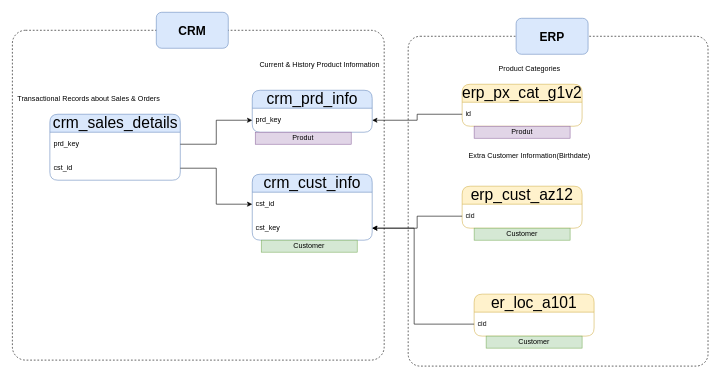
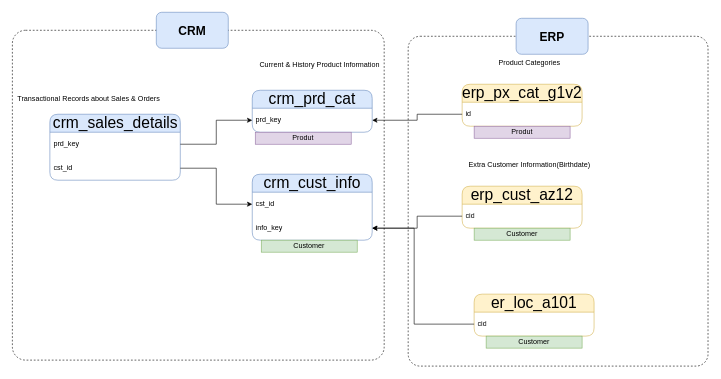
(530, 69) -> (530, 63)
(312, 99) -> (312, 99)
(530, 156) -> (530, 165)
(270, 228) -> (271, 228)
